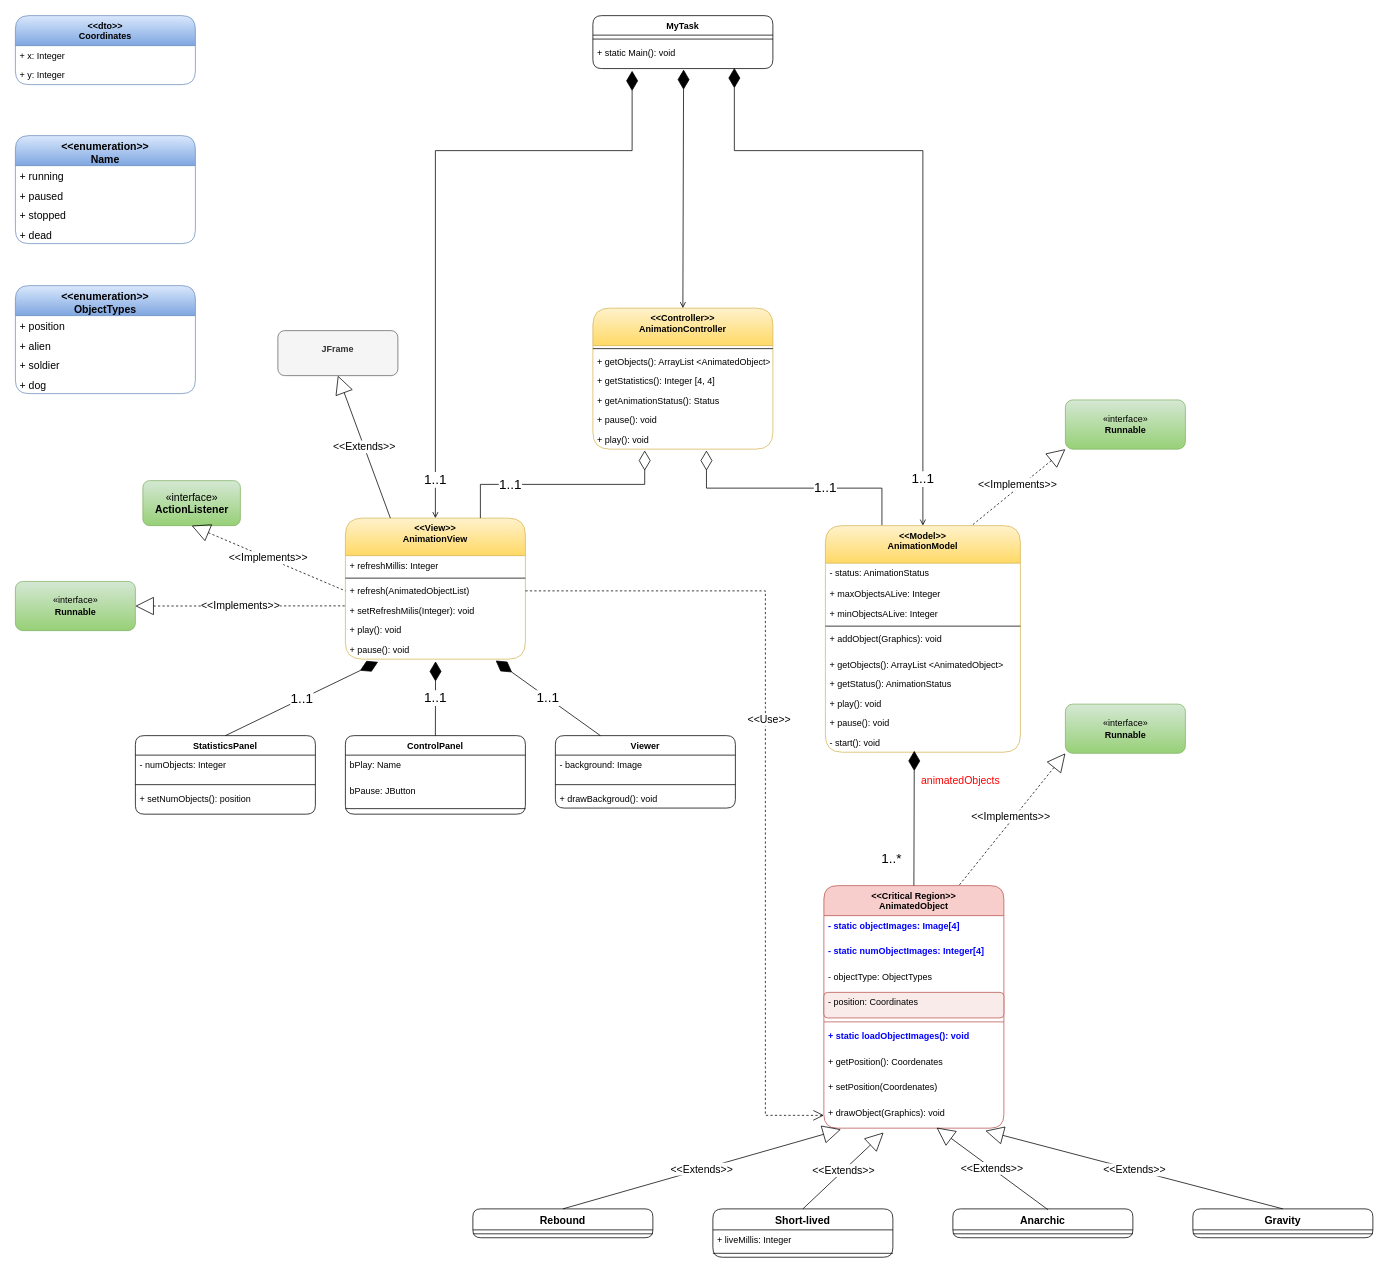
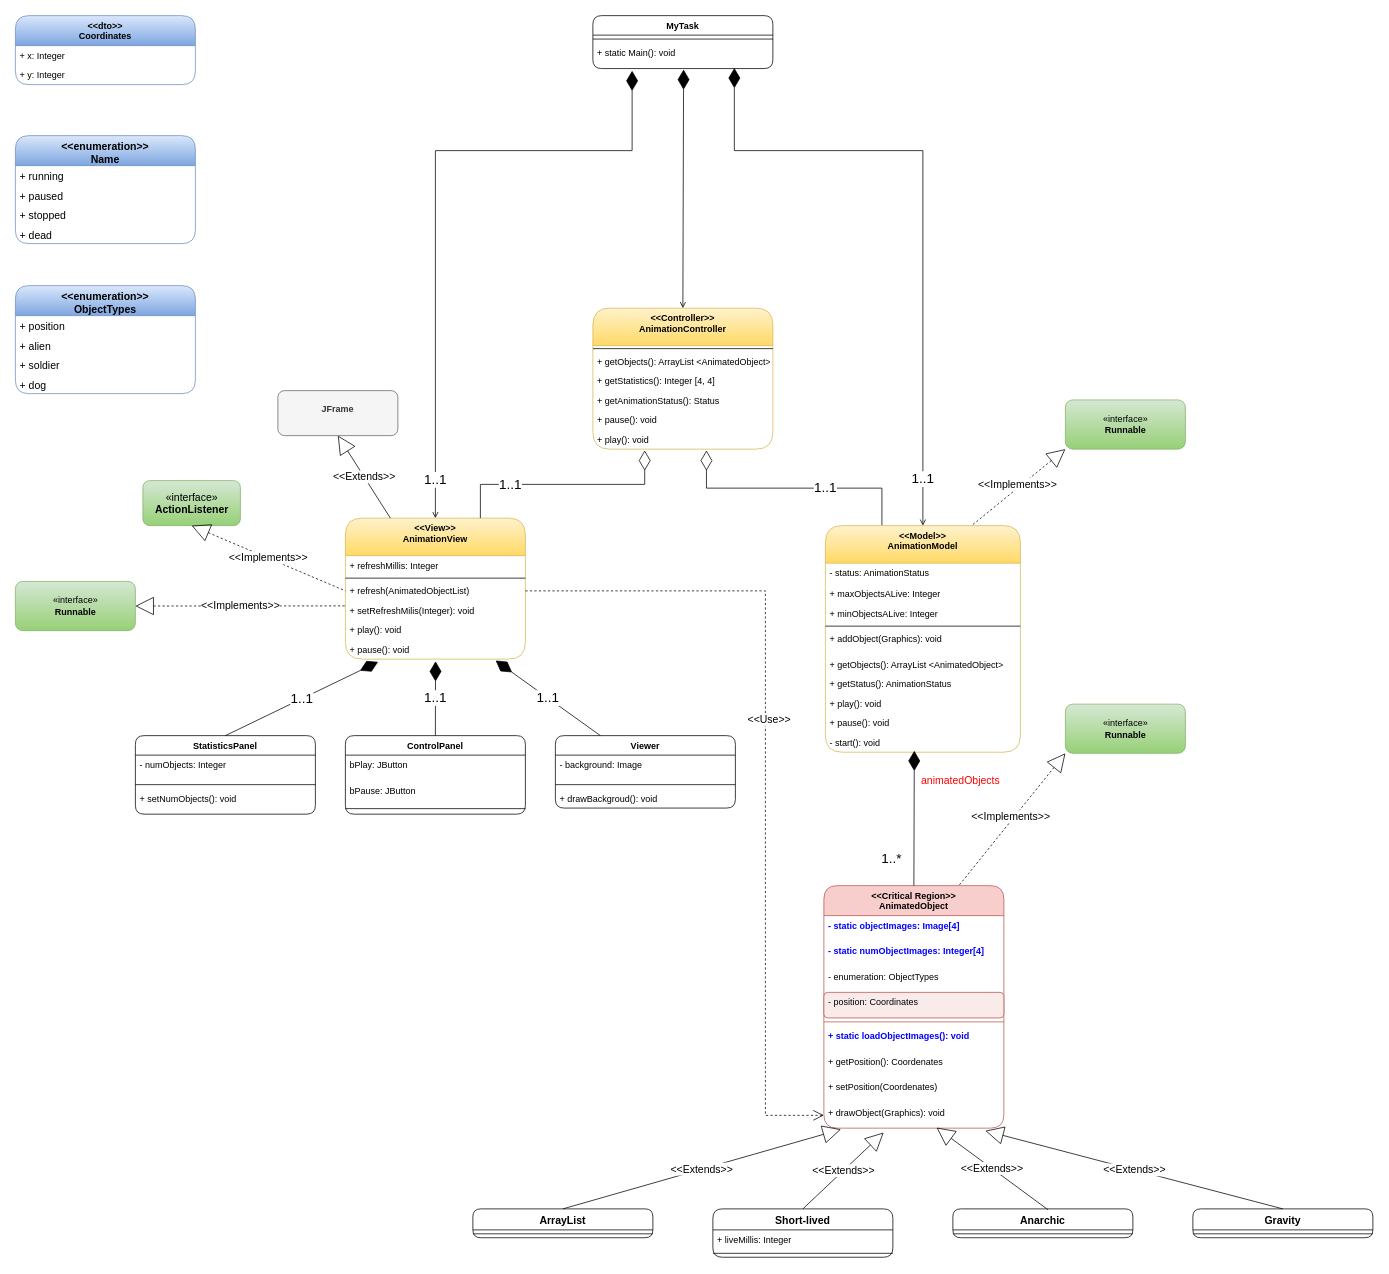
(338, 353) -> (338, 413)
(374, 765) -> (381, 765)
(202, 798) -> (193, 798)
(887, 977) -> (889, 977)
(563, 1220) -> (563, 1220)
